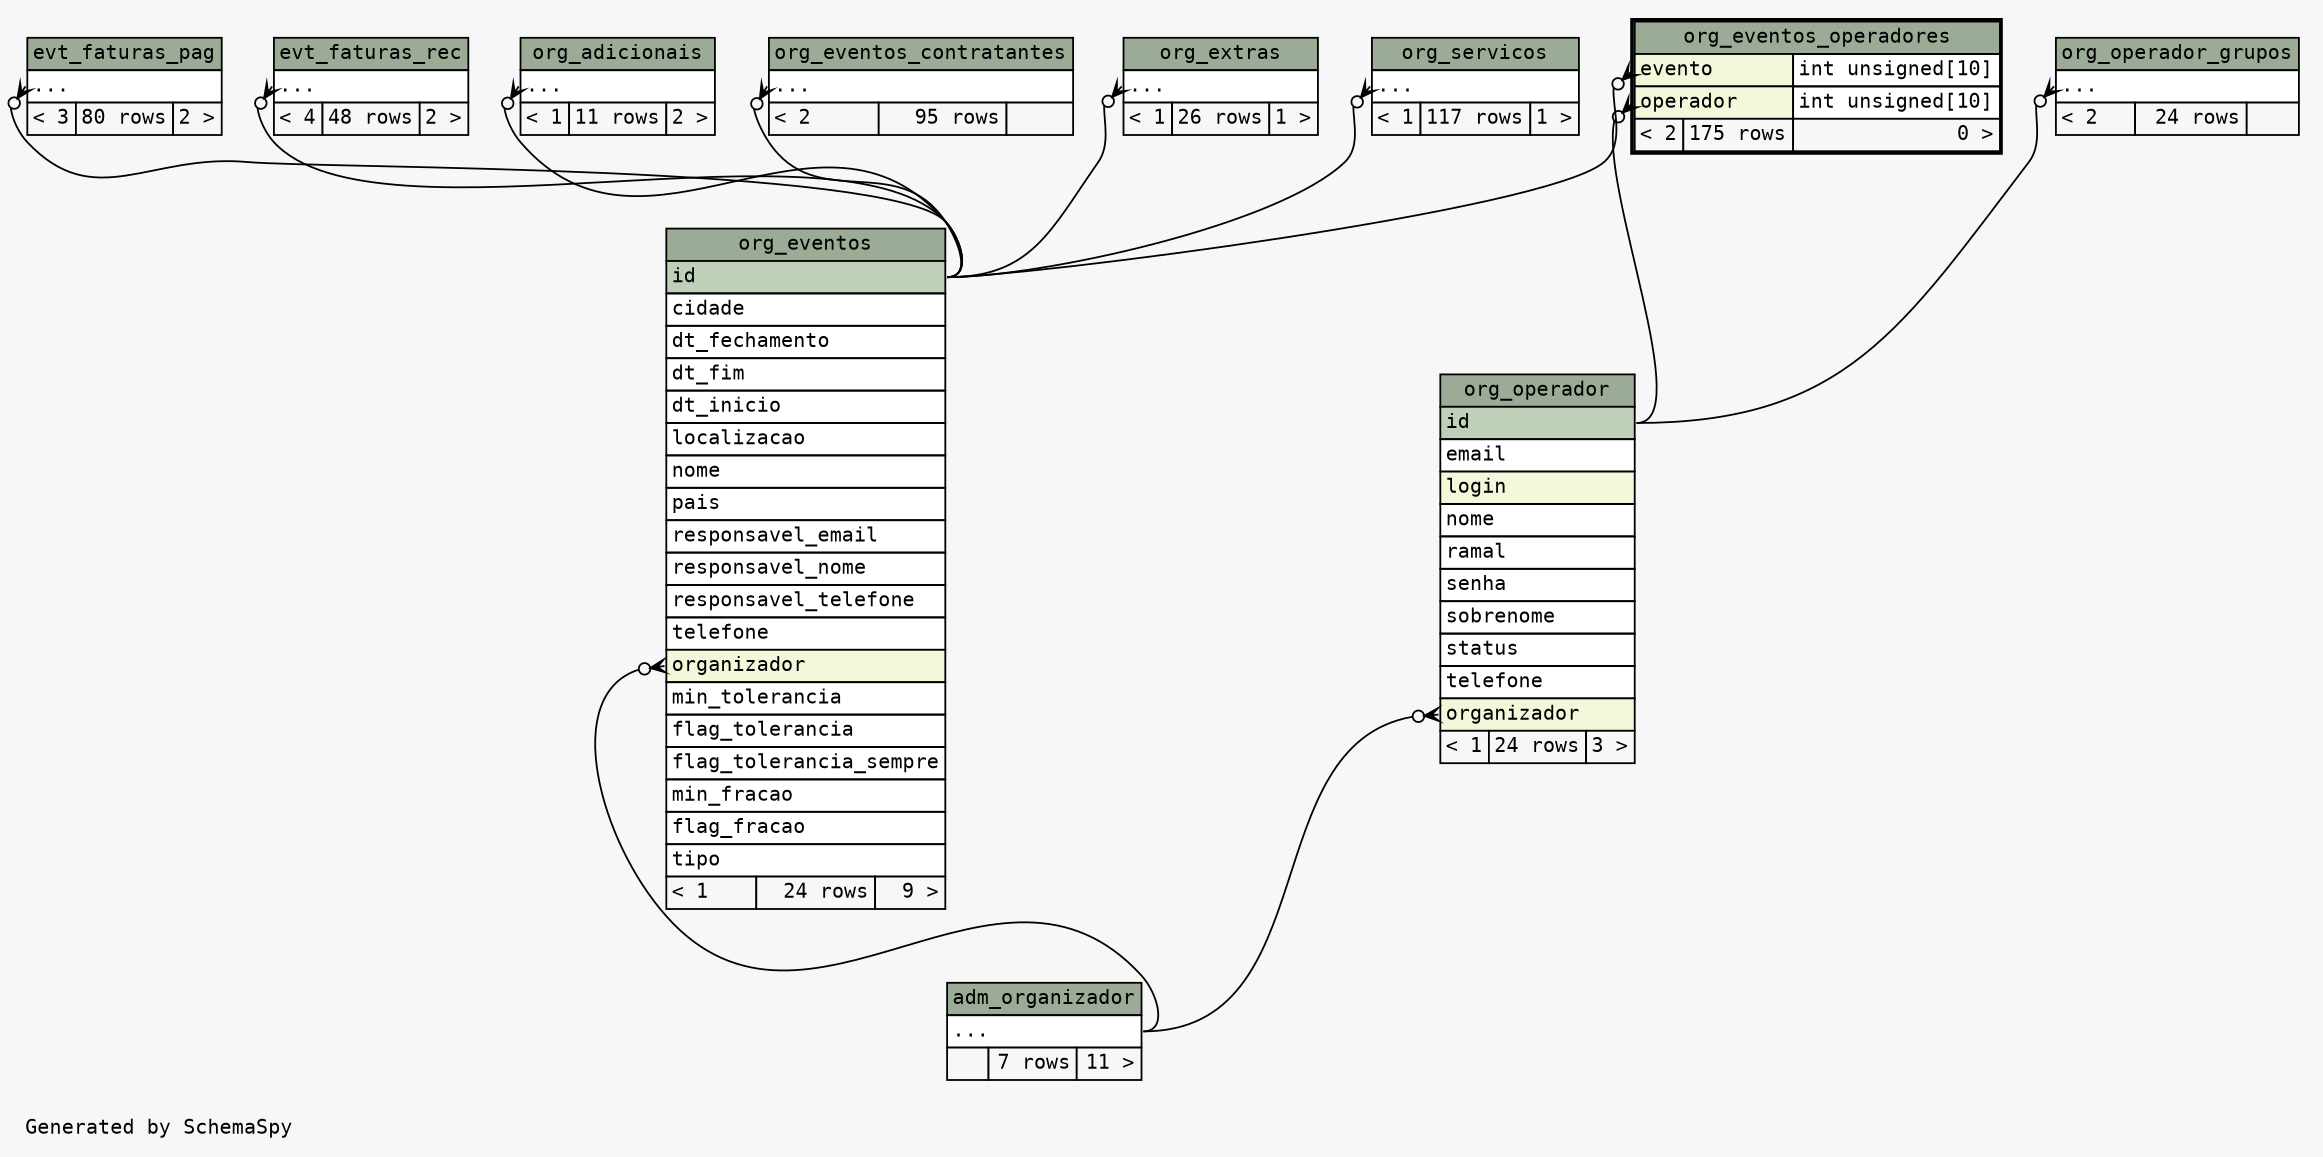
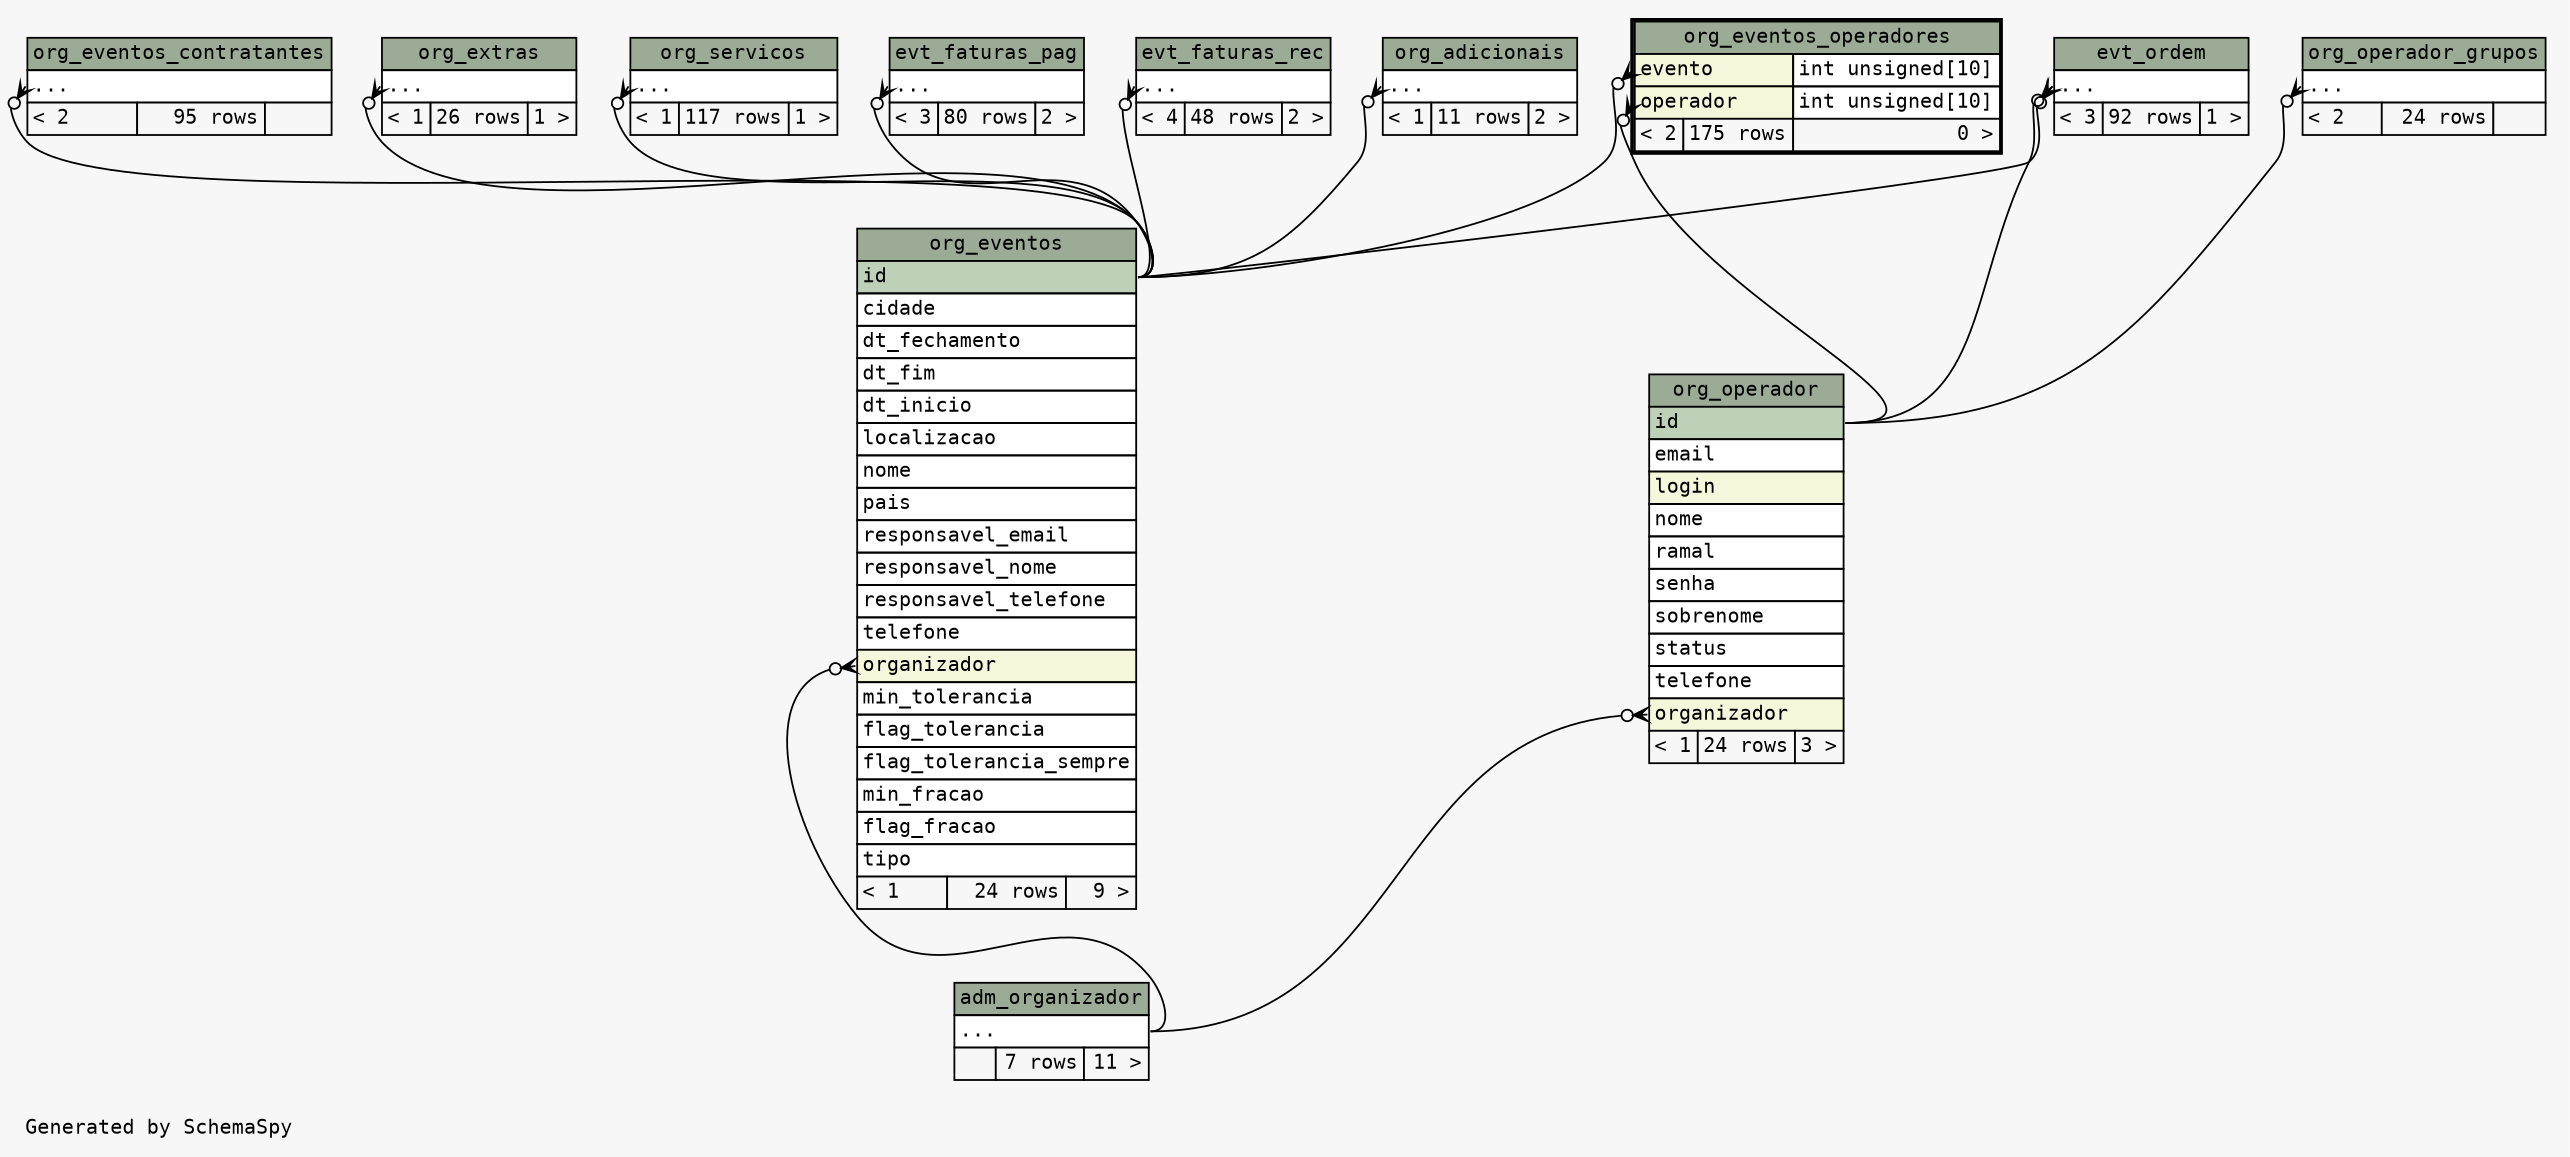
none -> (2151, 86)
